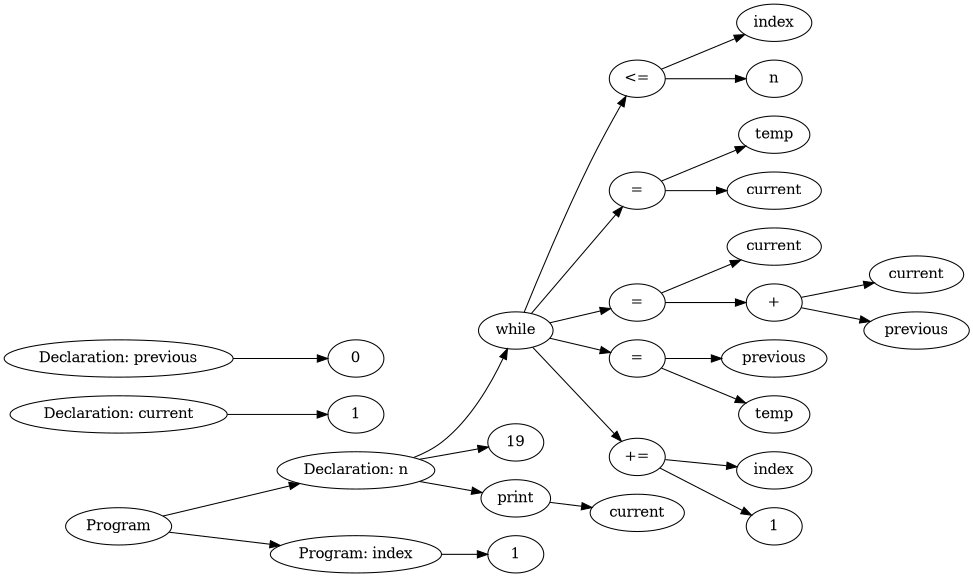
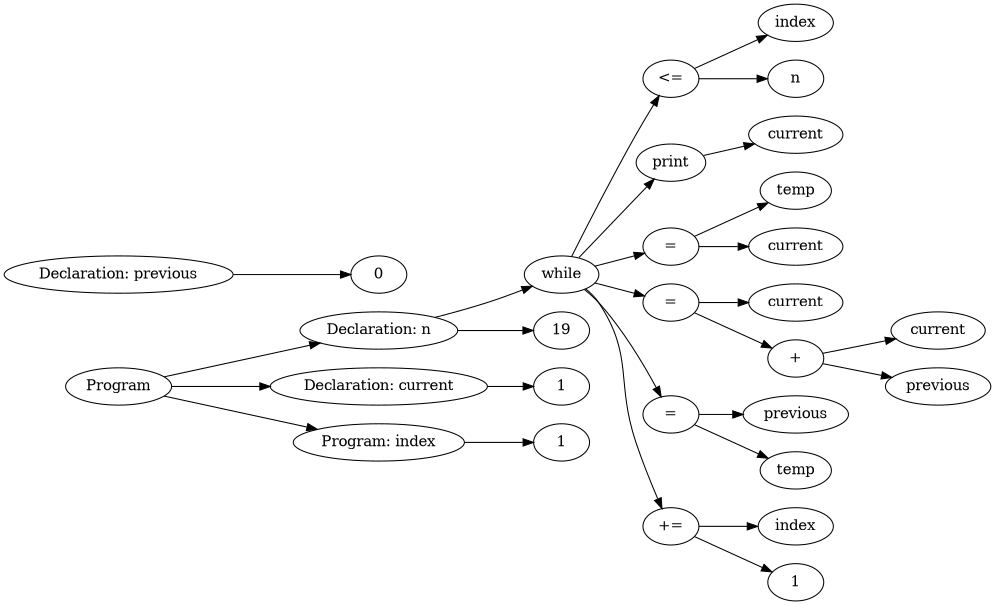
none -> (216, 386)
(446, 486) -> (613, 222)
